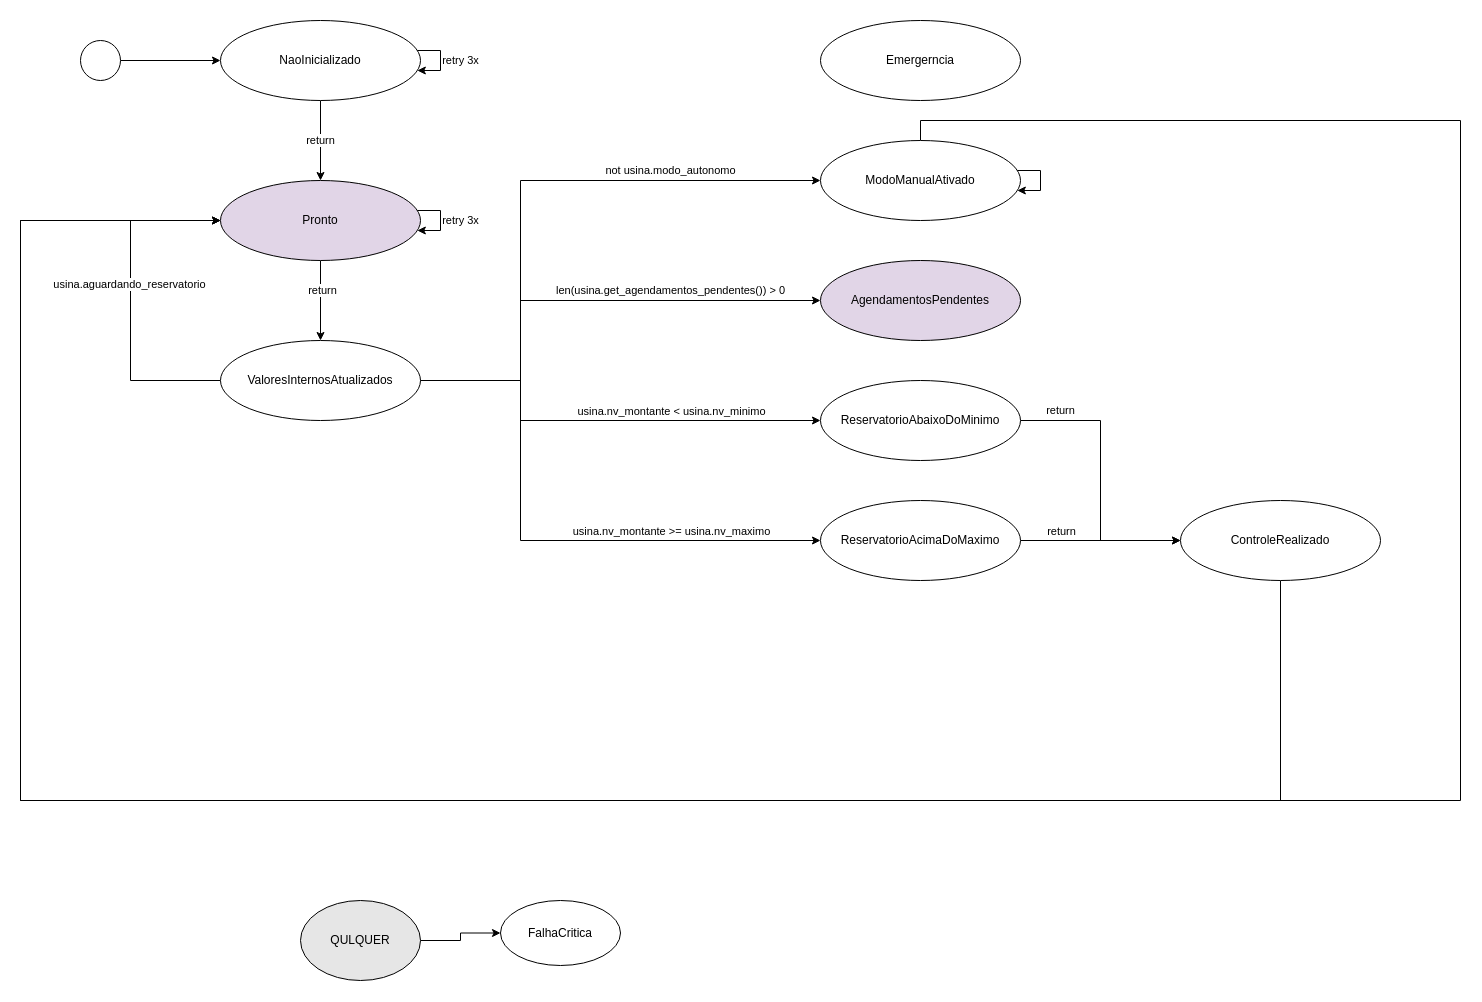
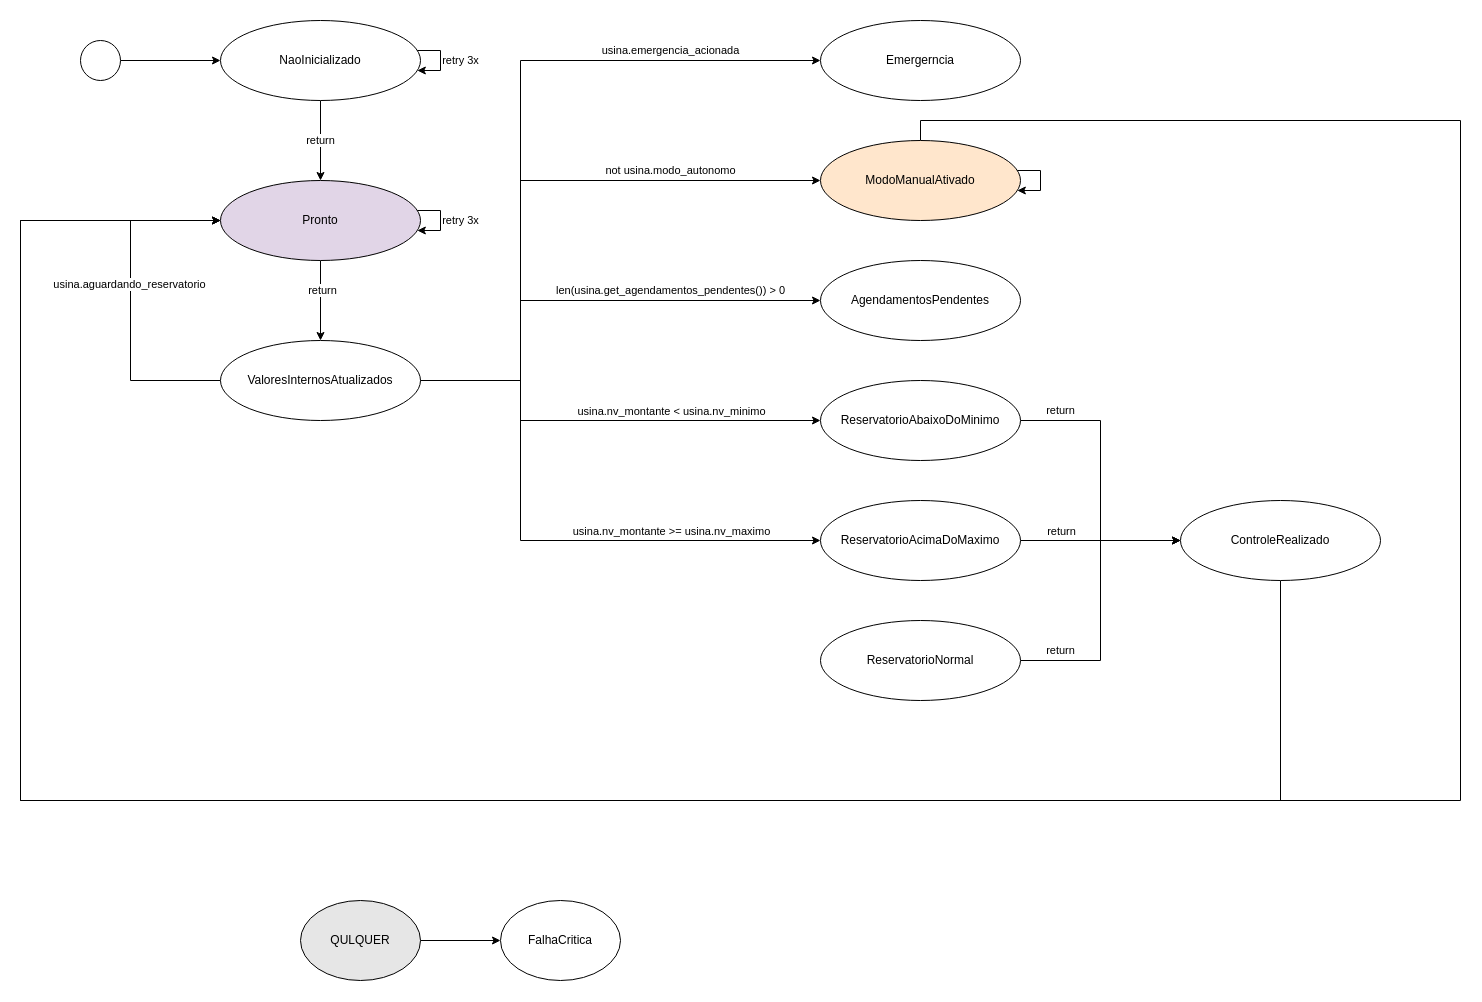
none -> (608, 61)
(921, 181) -> (921, 181)
(921, 301) -> (921, 301)
none -> (1101, 642)
none -> (921, 661)
(561, 933) -> (561, 941)
